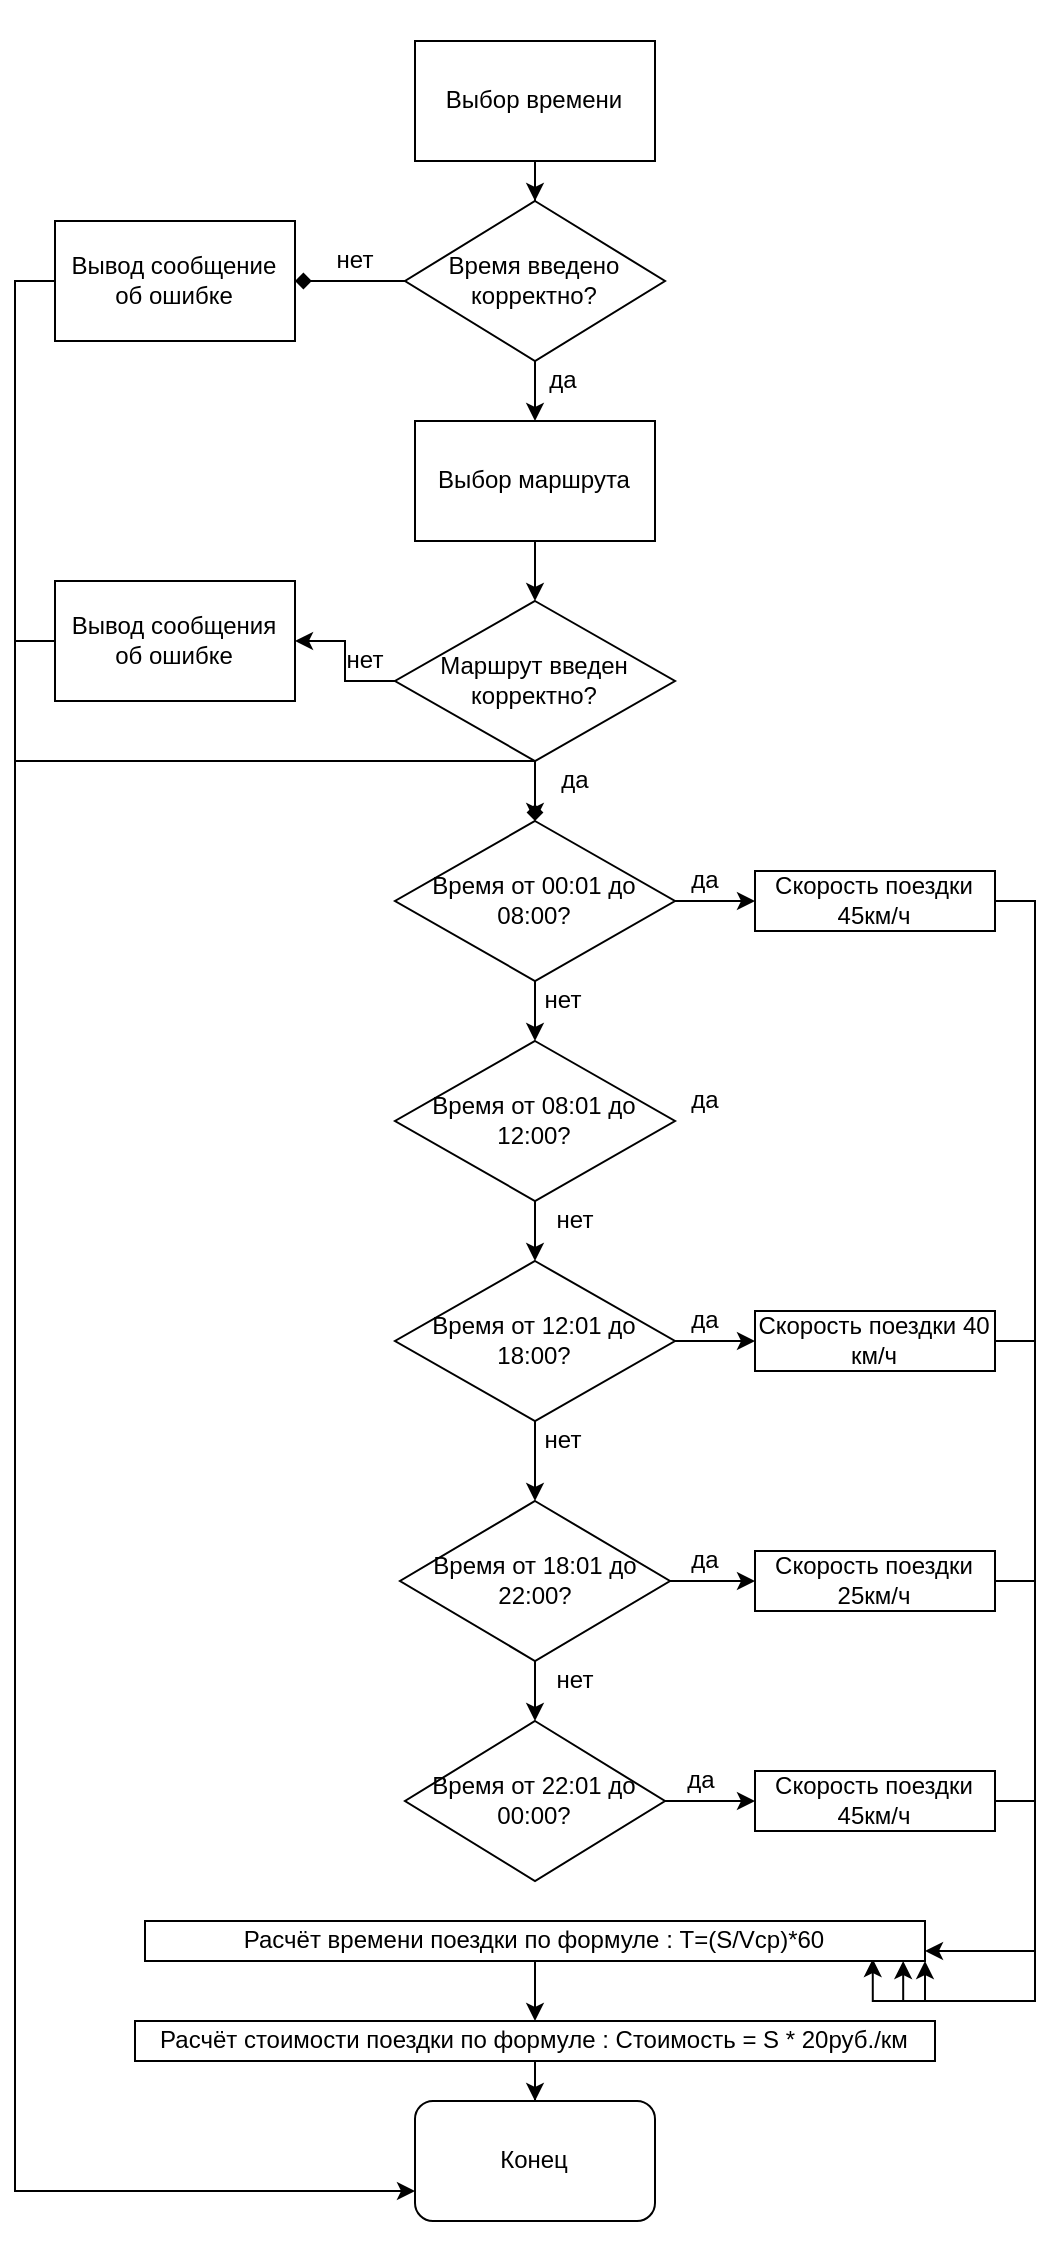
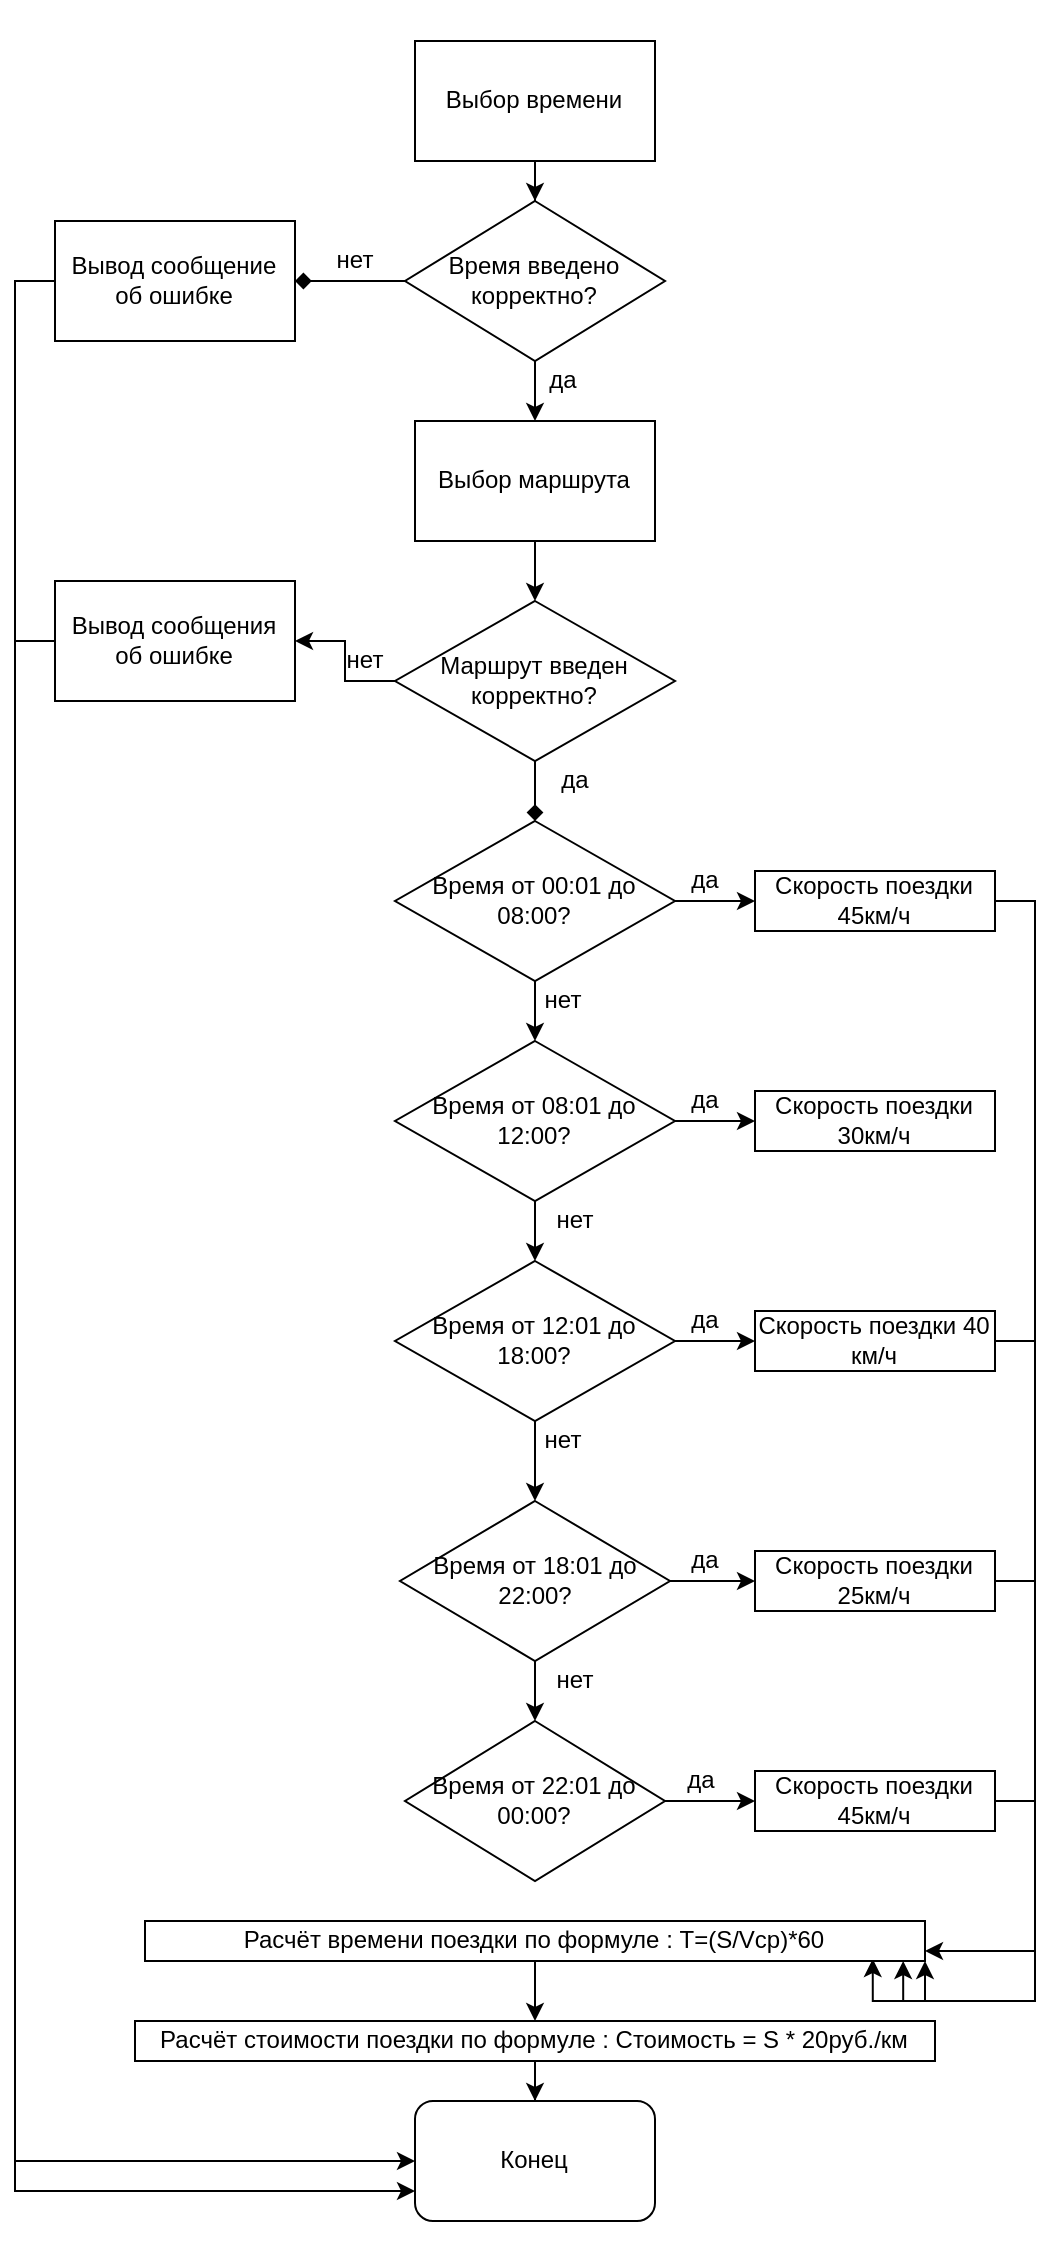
(275, 761) -> (210, 2161)
none -> (708, 1121)
none -> (875, 1121)
